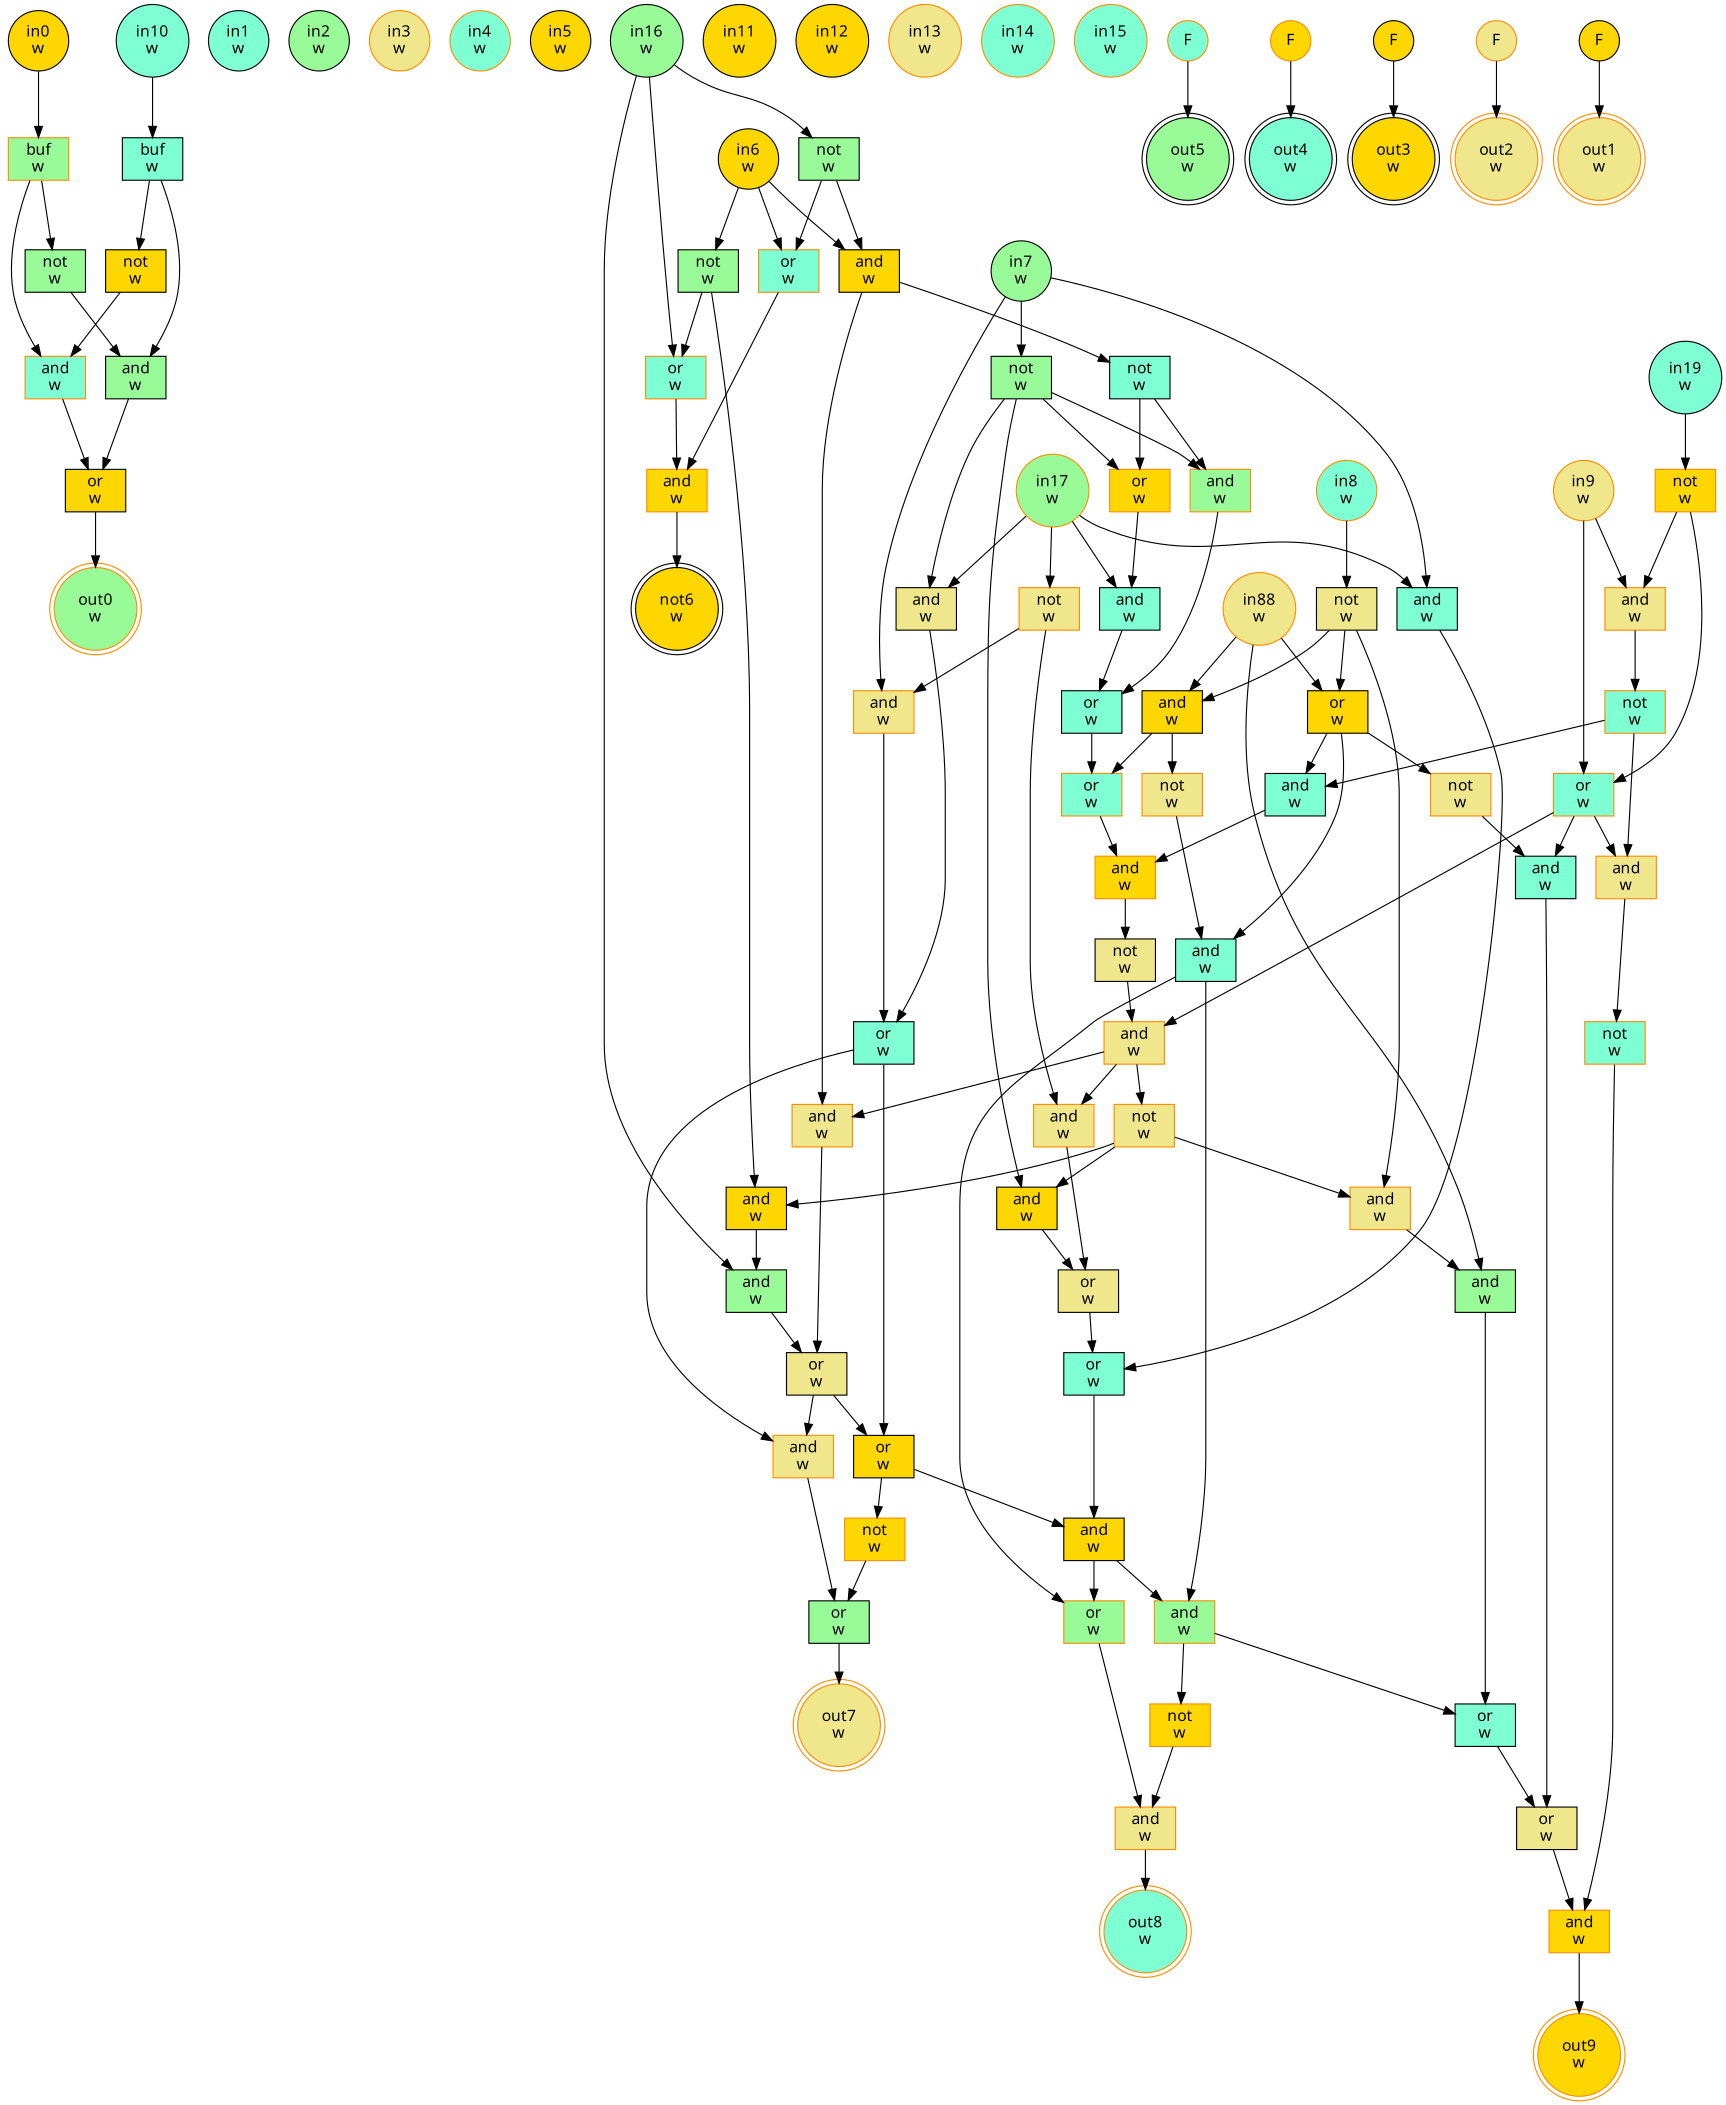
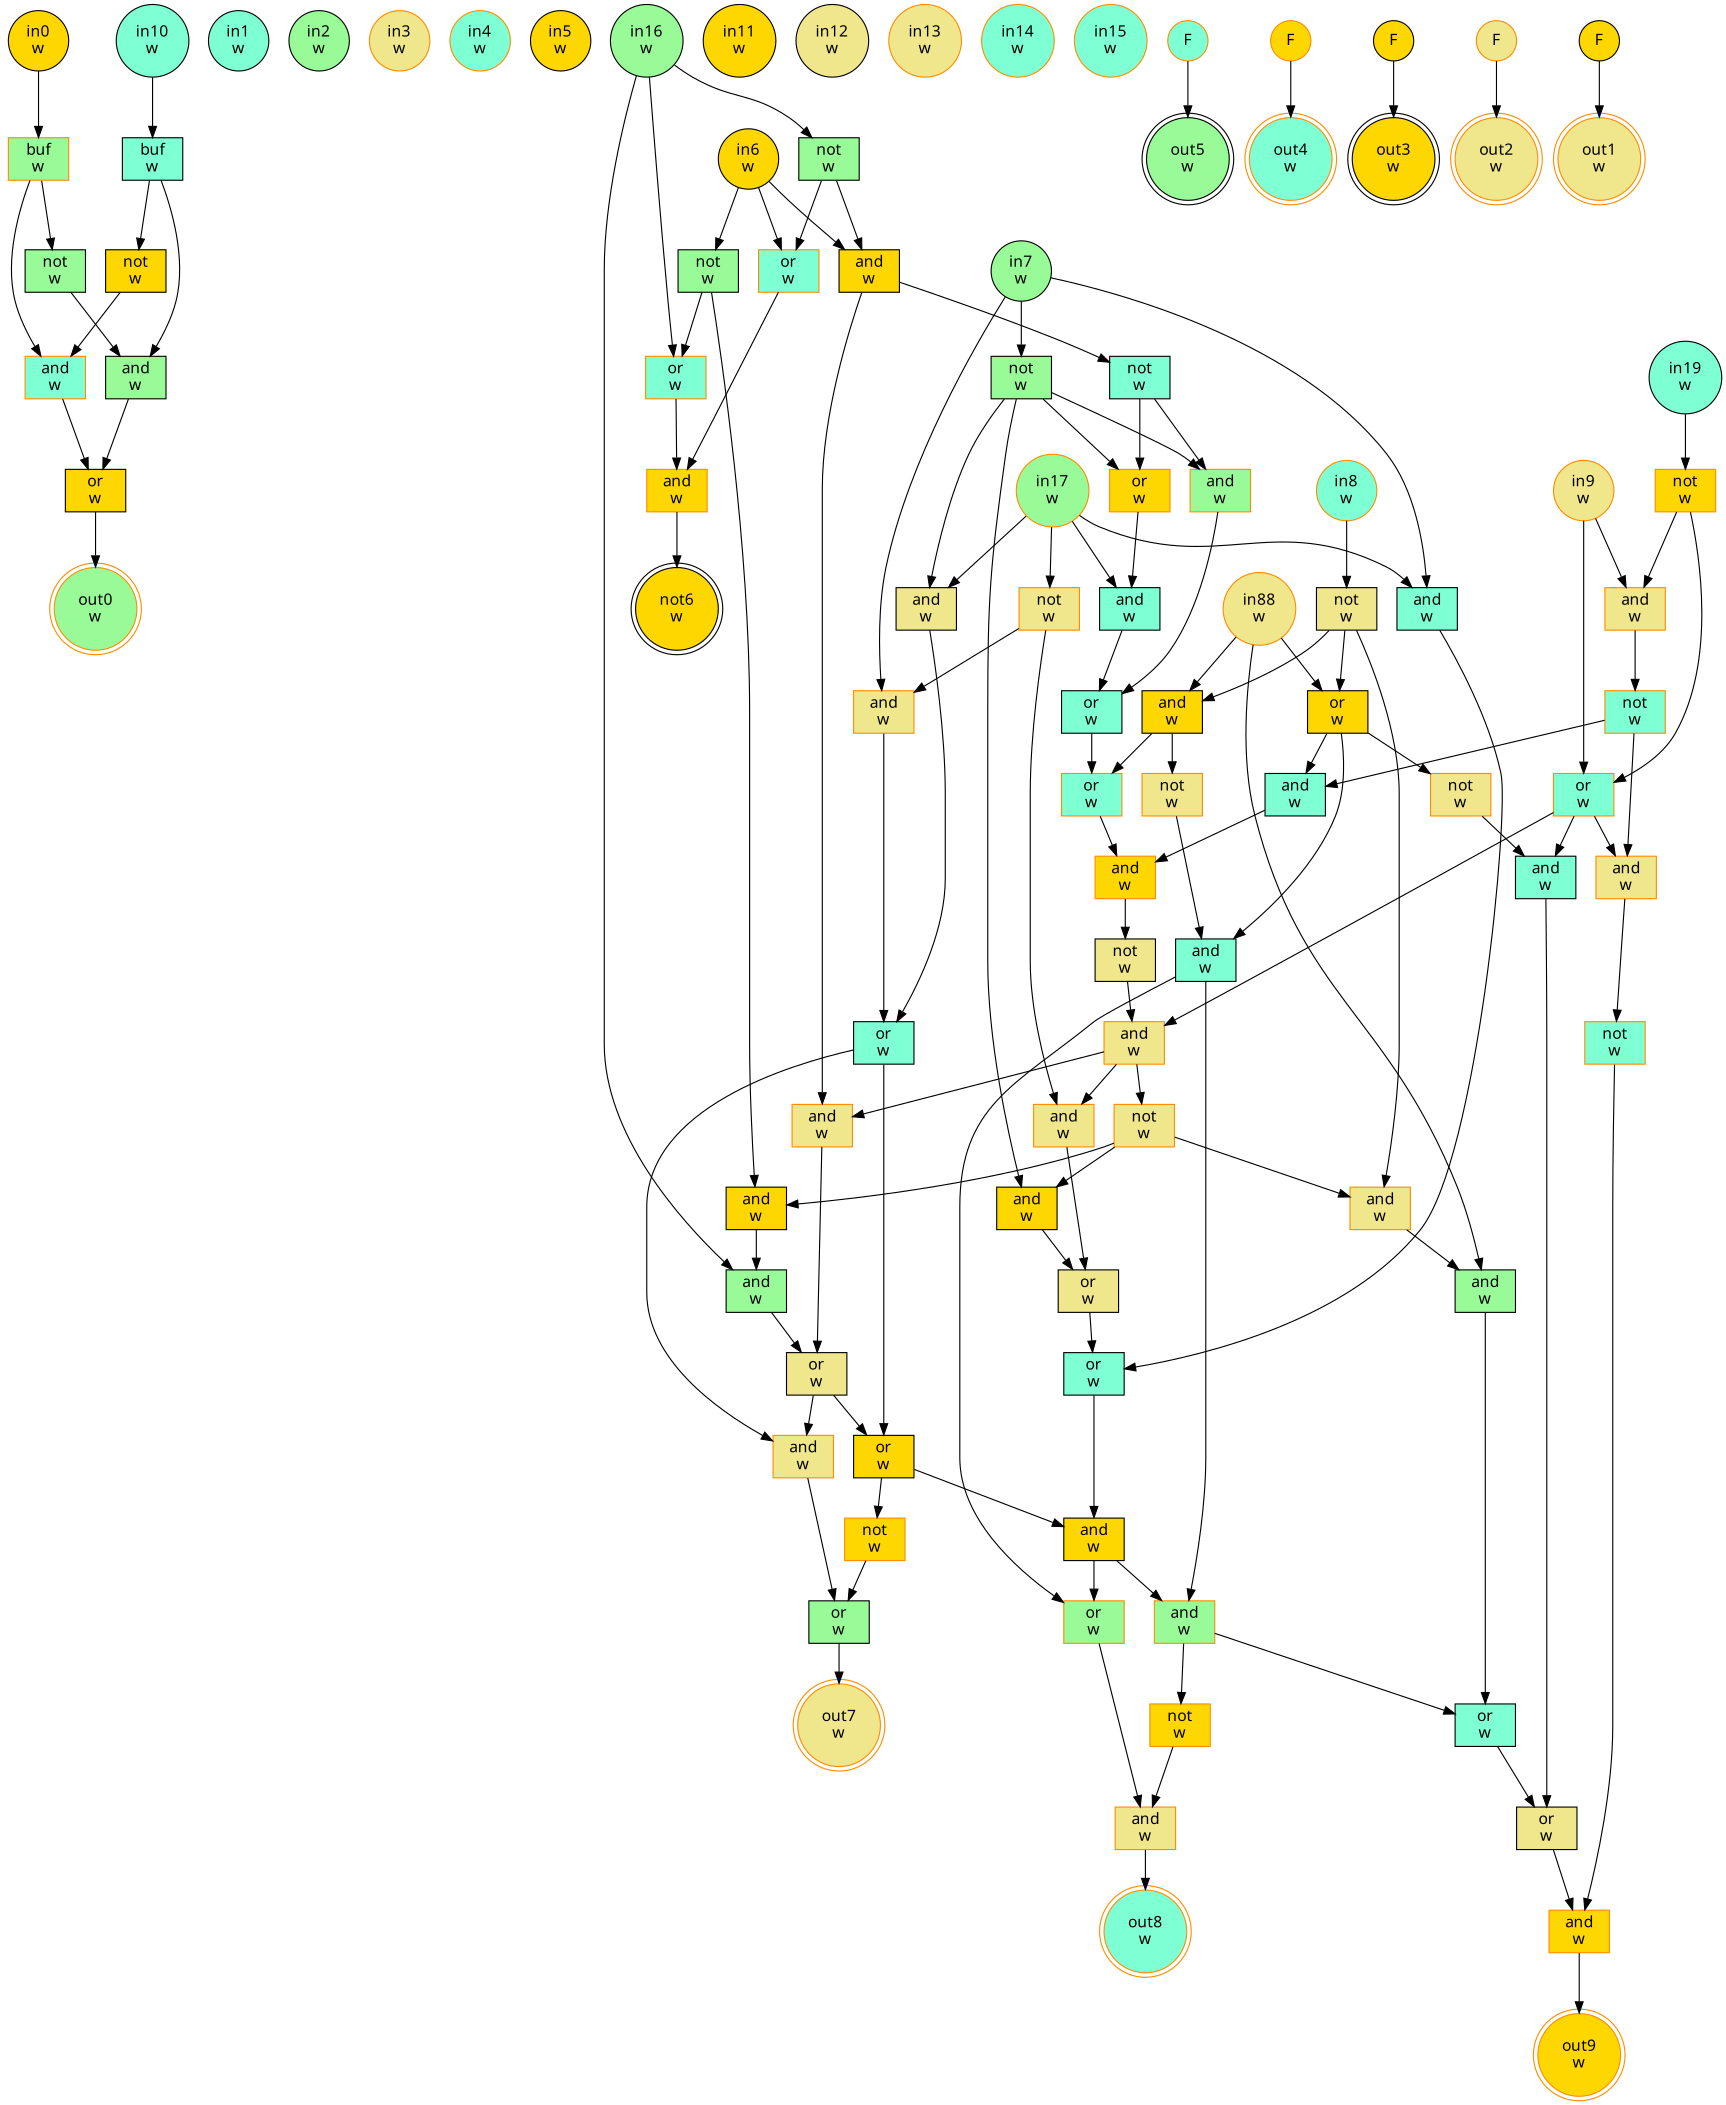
(832, 41) -> (832, 41)
(1291, 159) -> (1291, 159)
